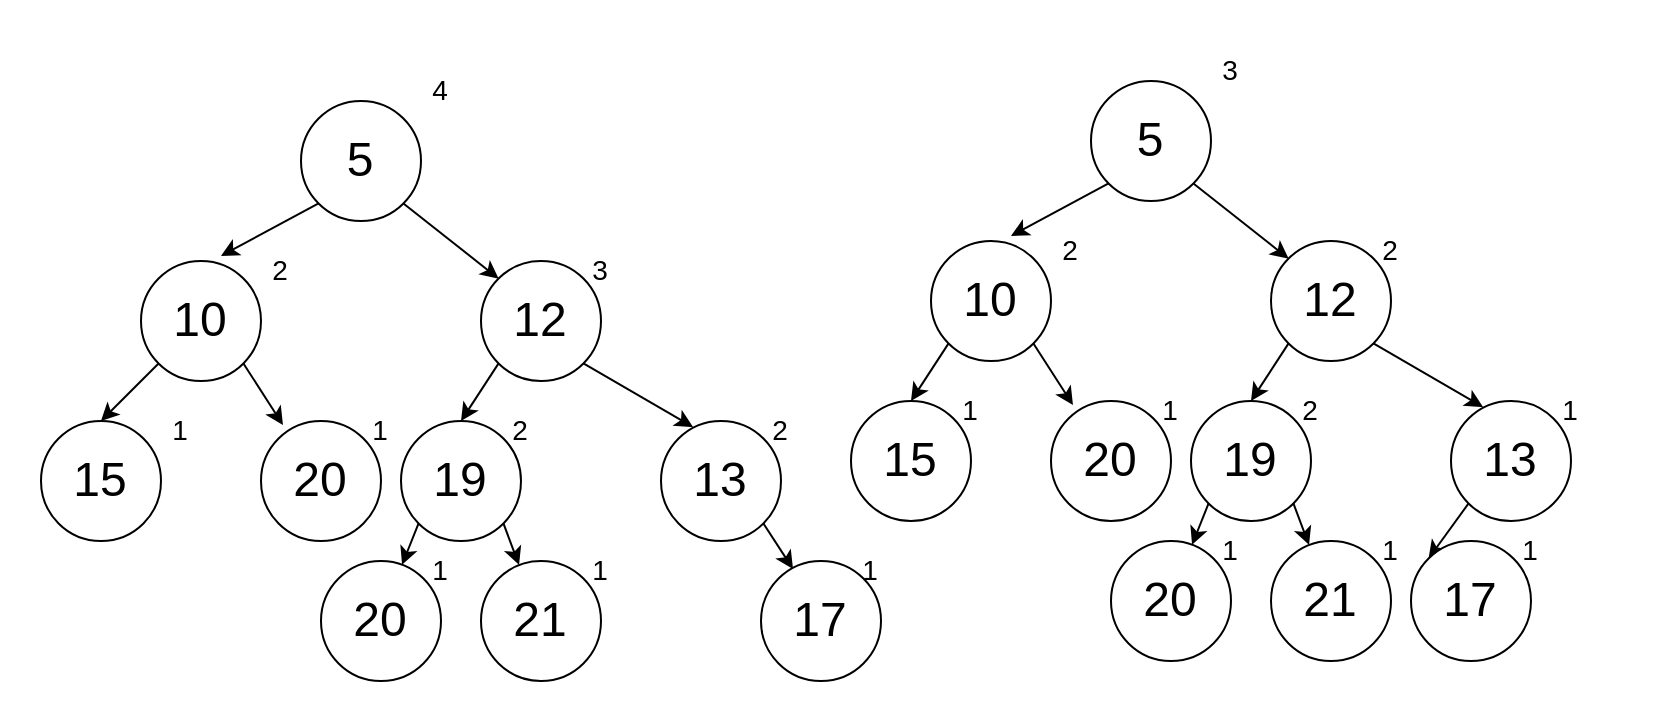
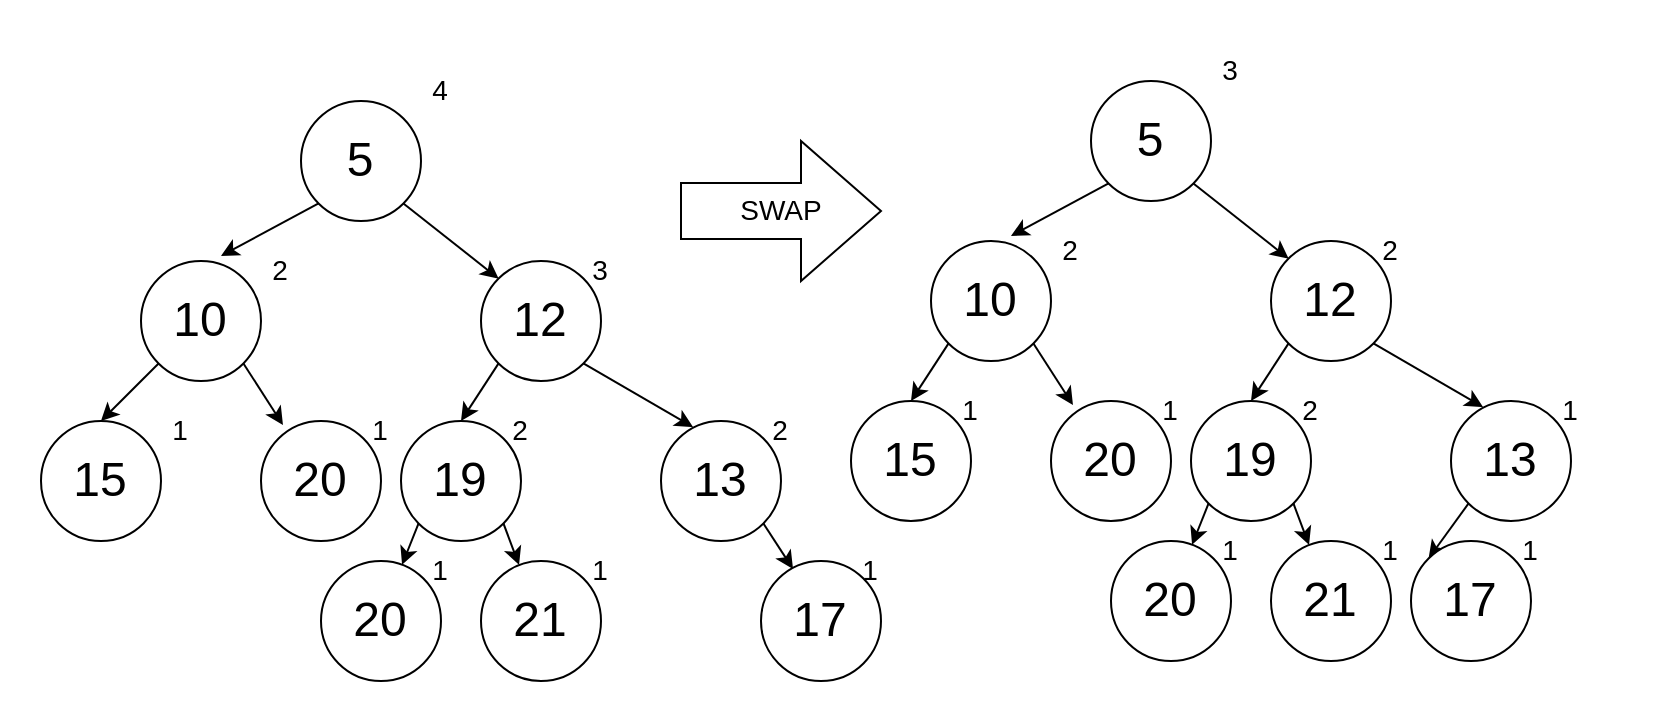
none -> (781, 211)
